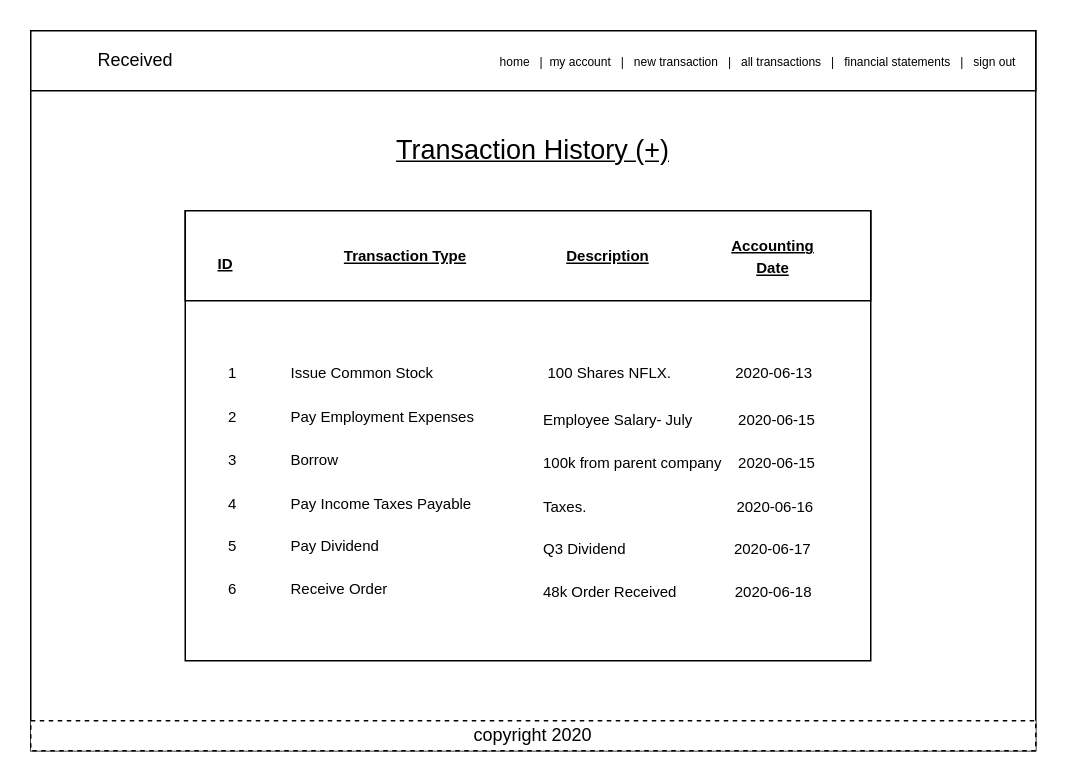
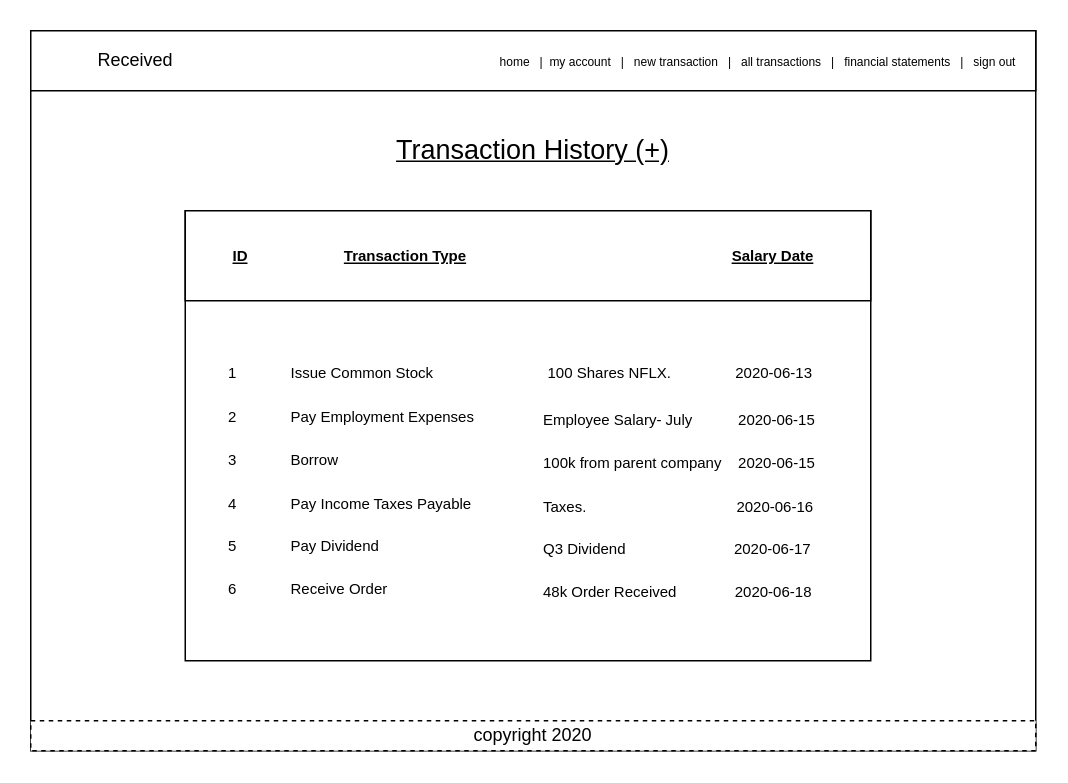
(608, 256) -> none
(773, 256) -> (773, 256)
(226, 263) -> (241, 256)
